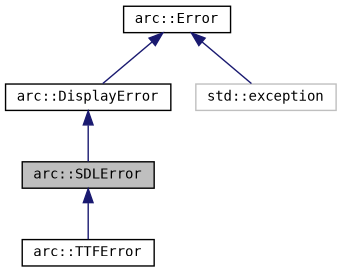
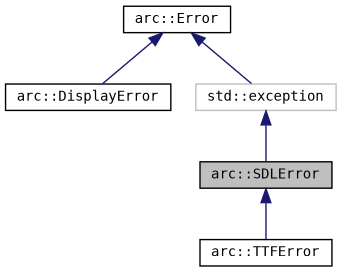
(88, 143) -> (266, 143)
